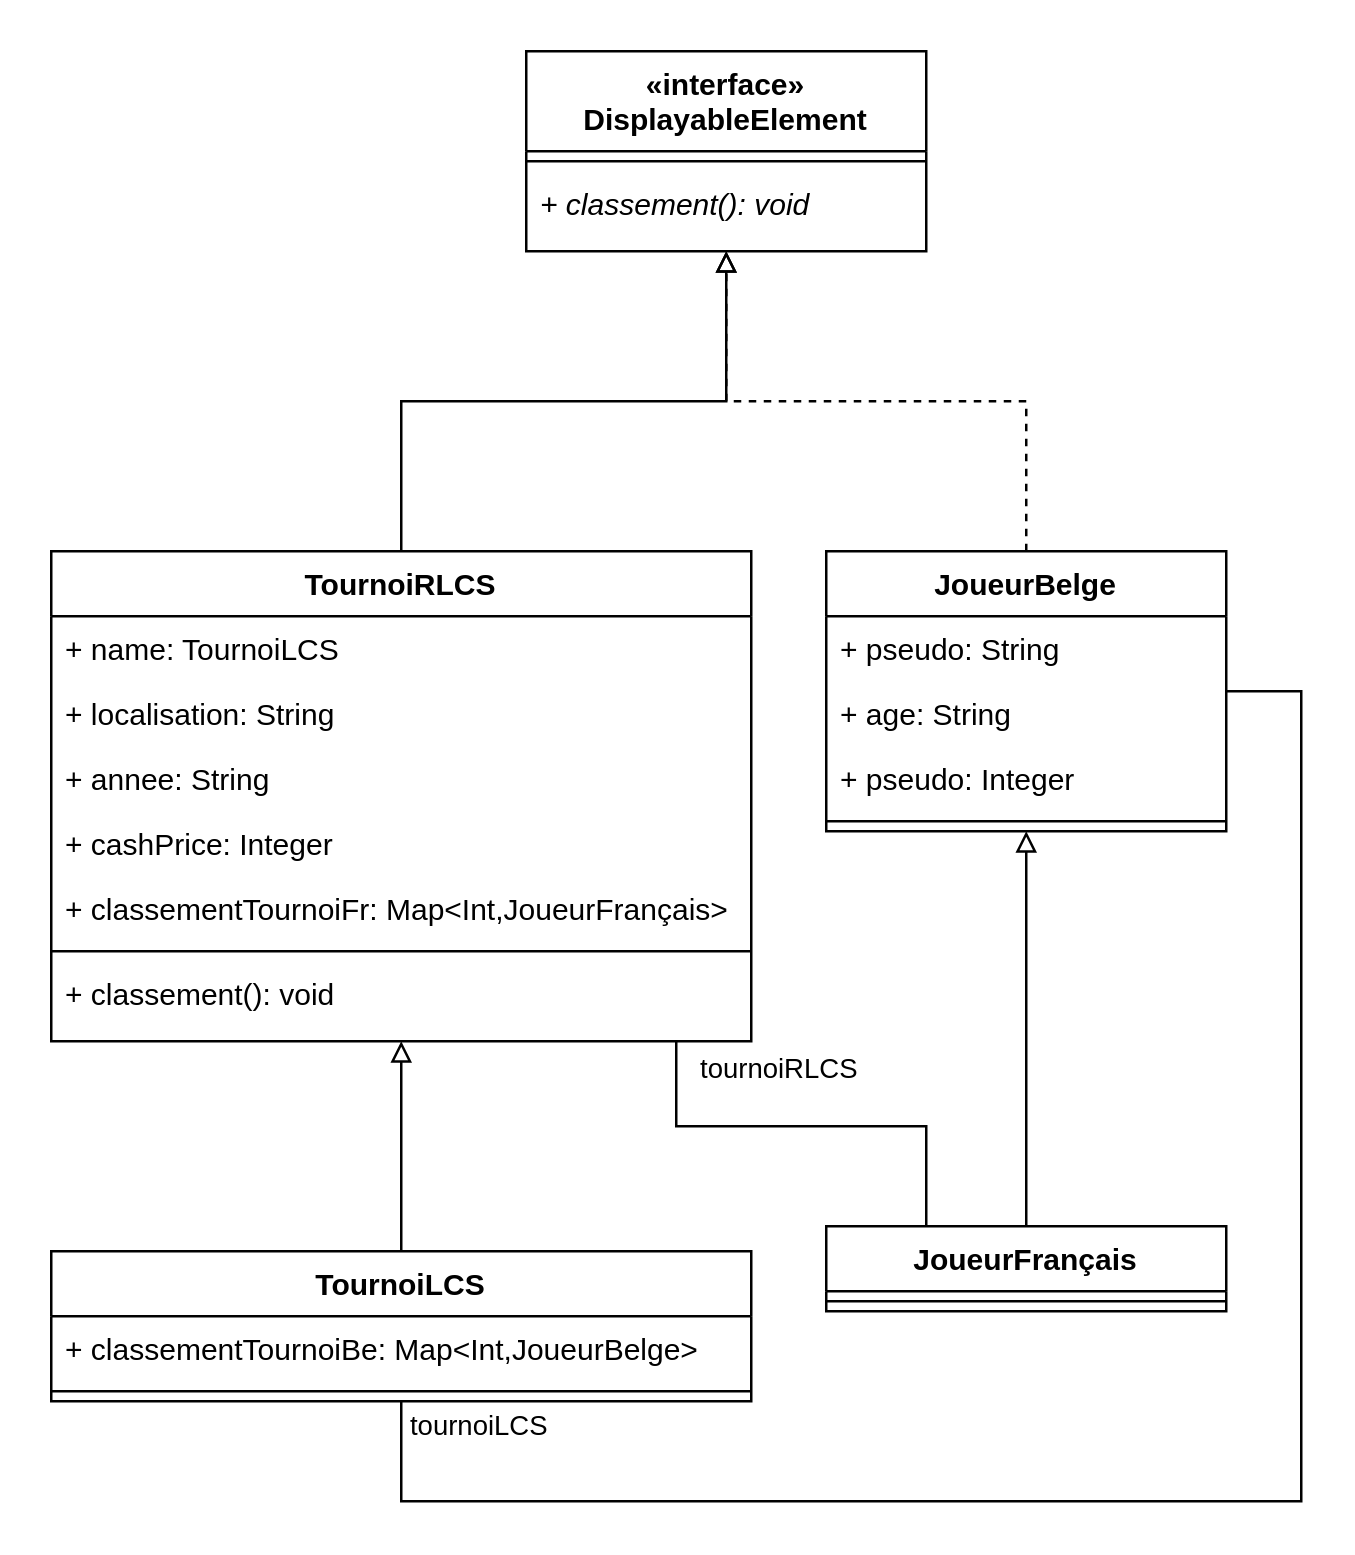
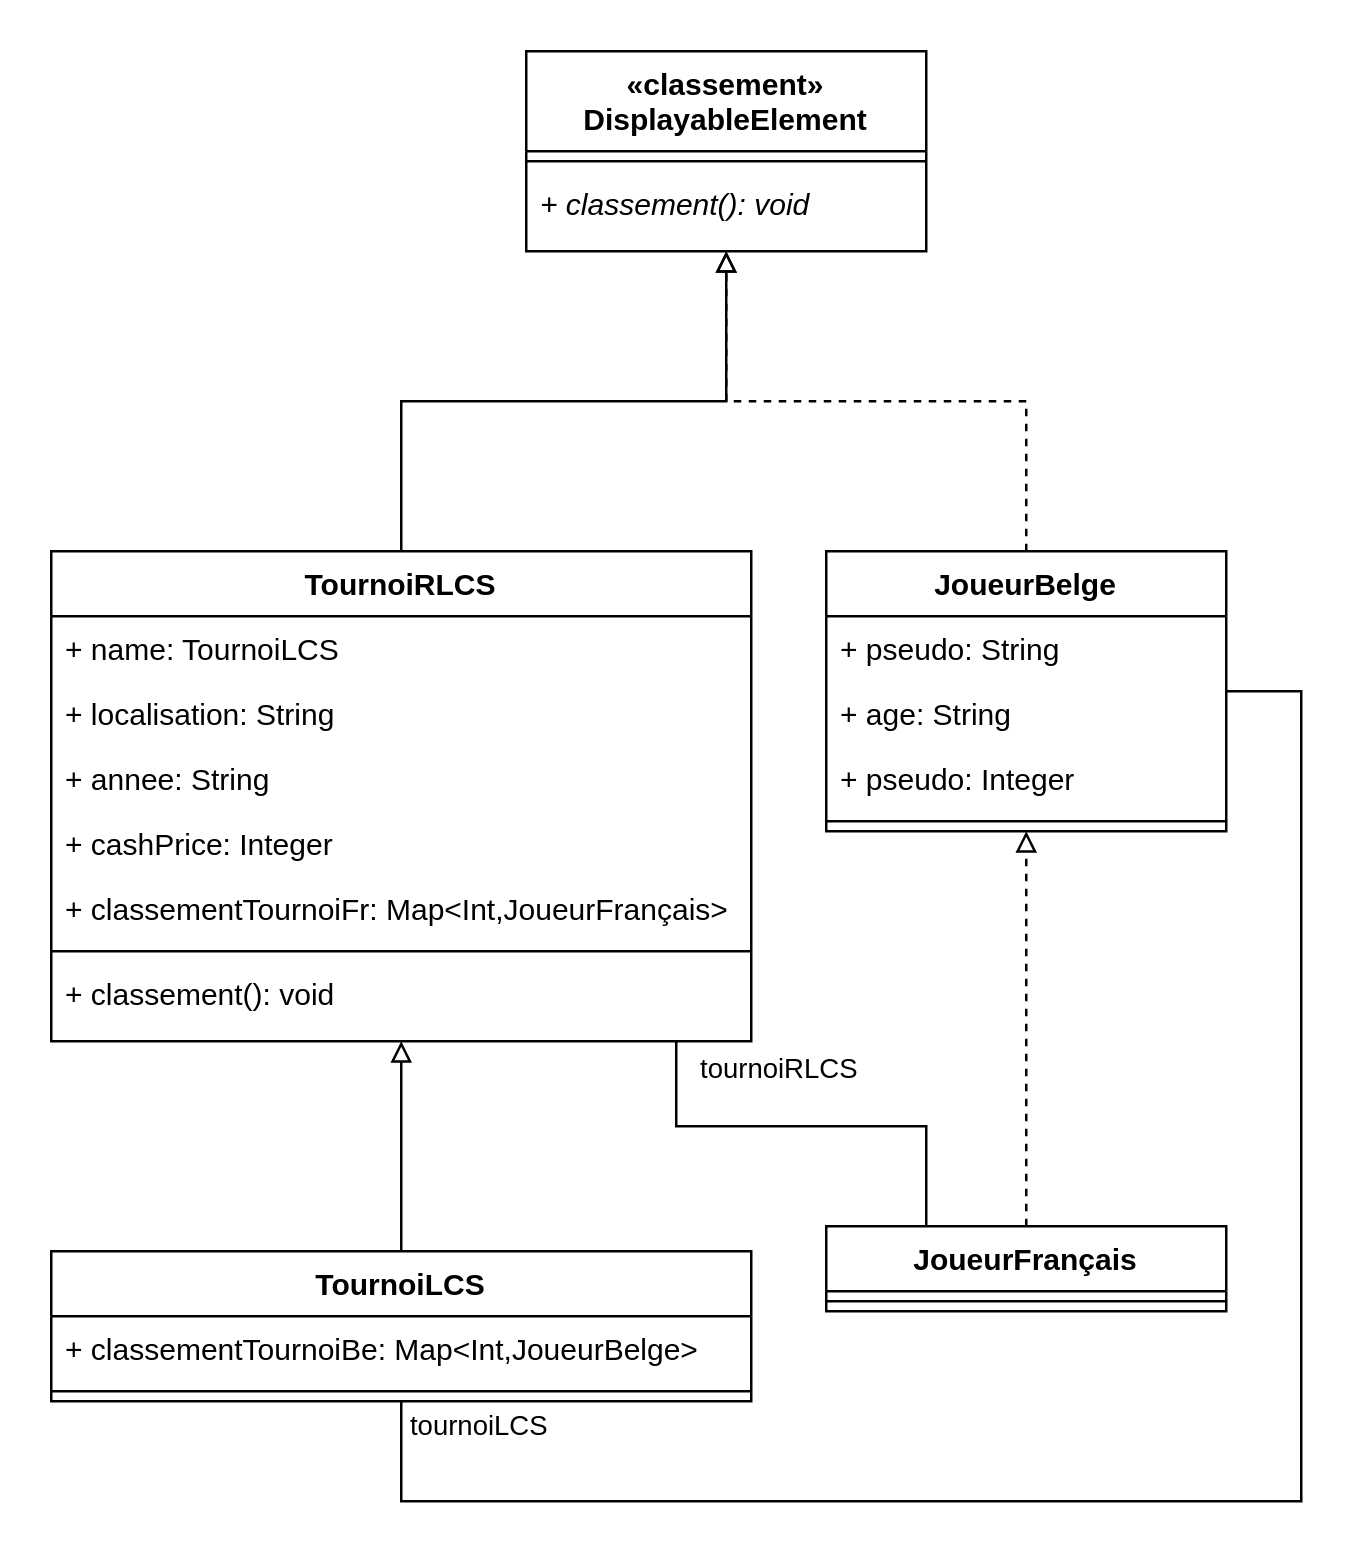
(725, 85) -> (725, 85)
(1026, 1036) -> (1026, 1036)
